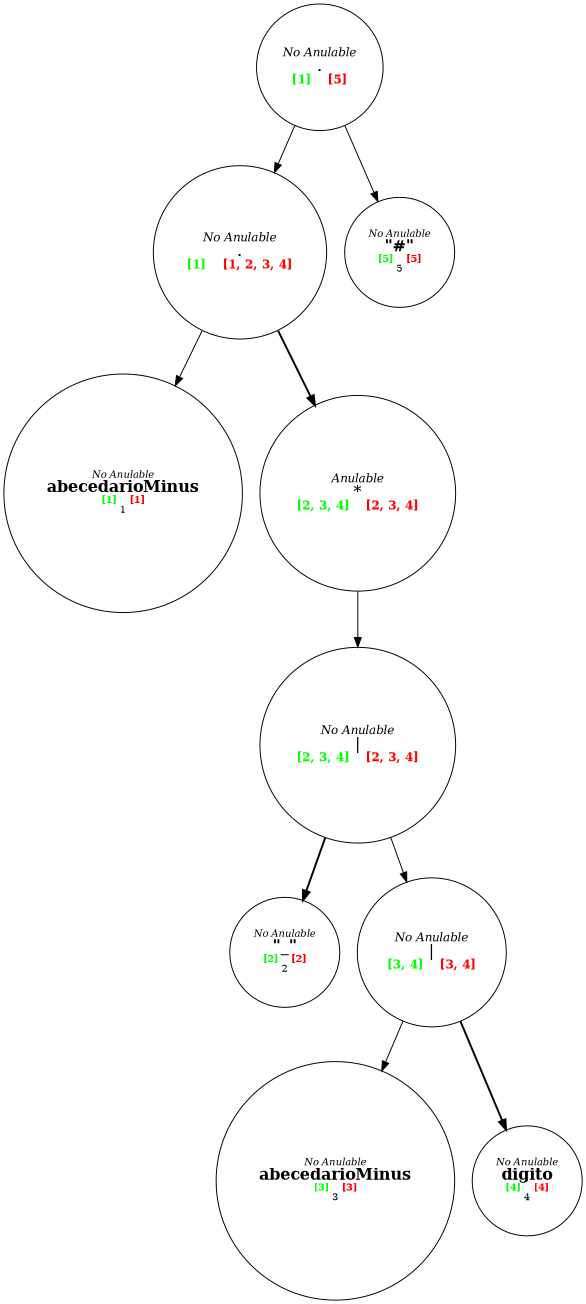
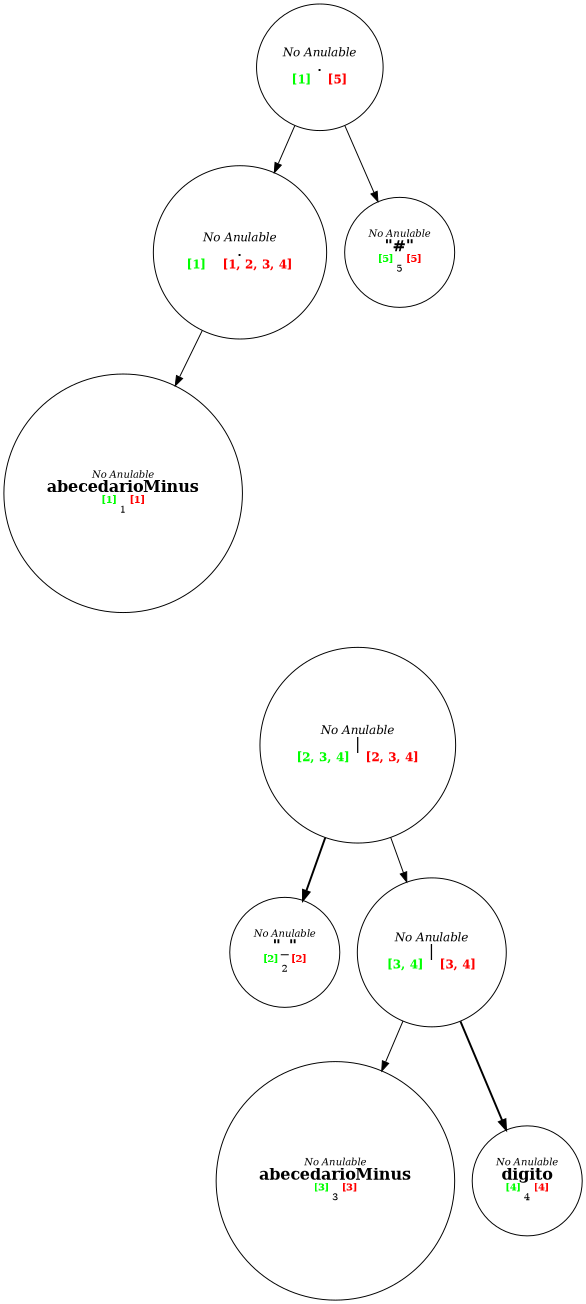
(358, 493) -> none
